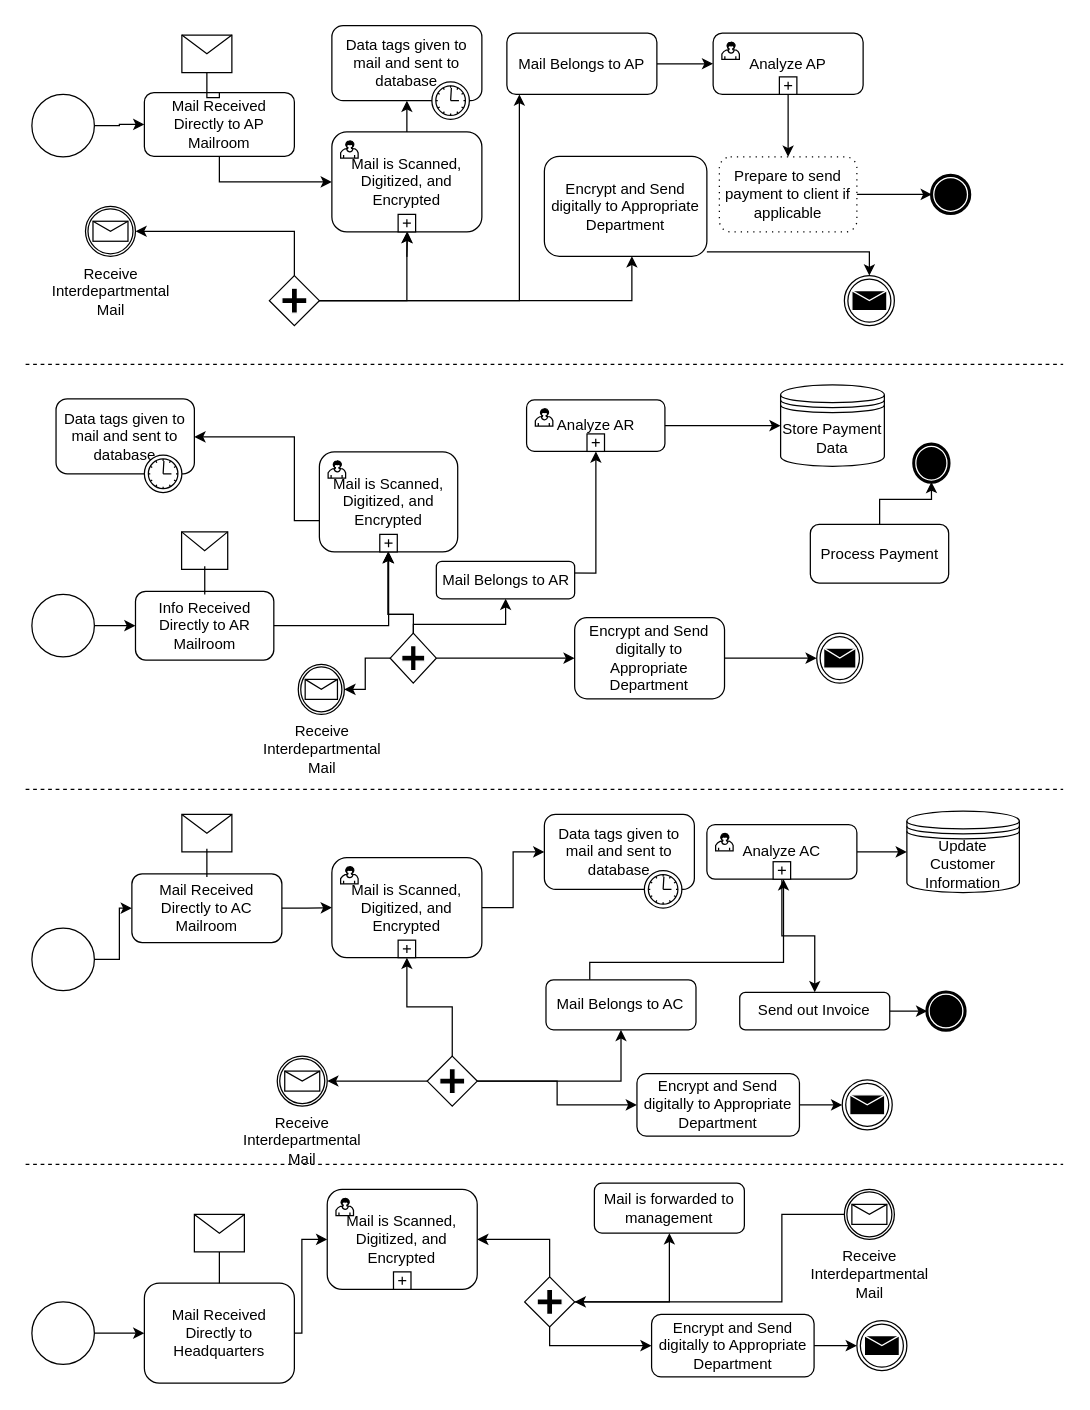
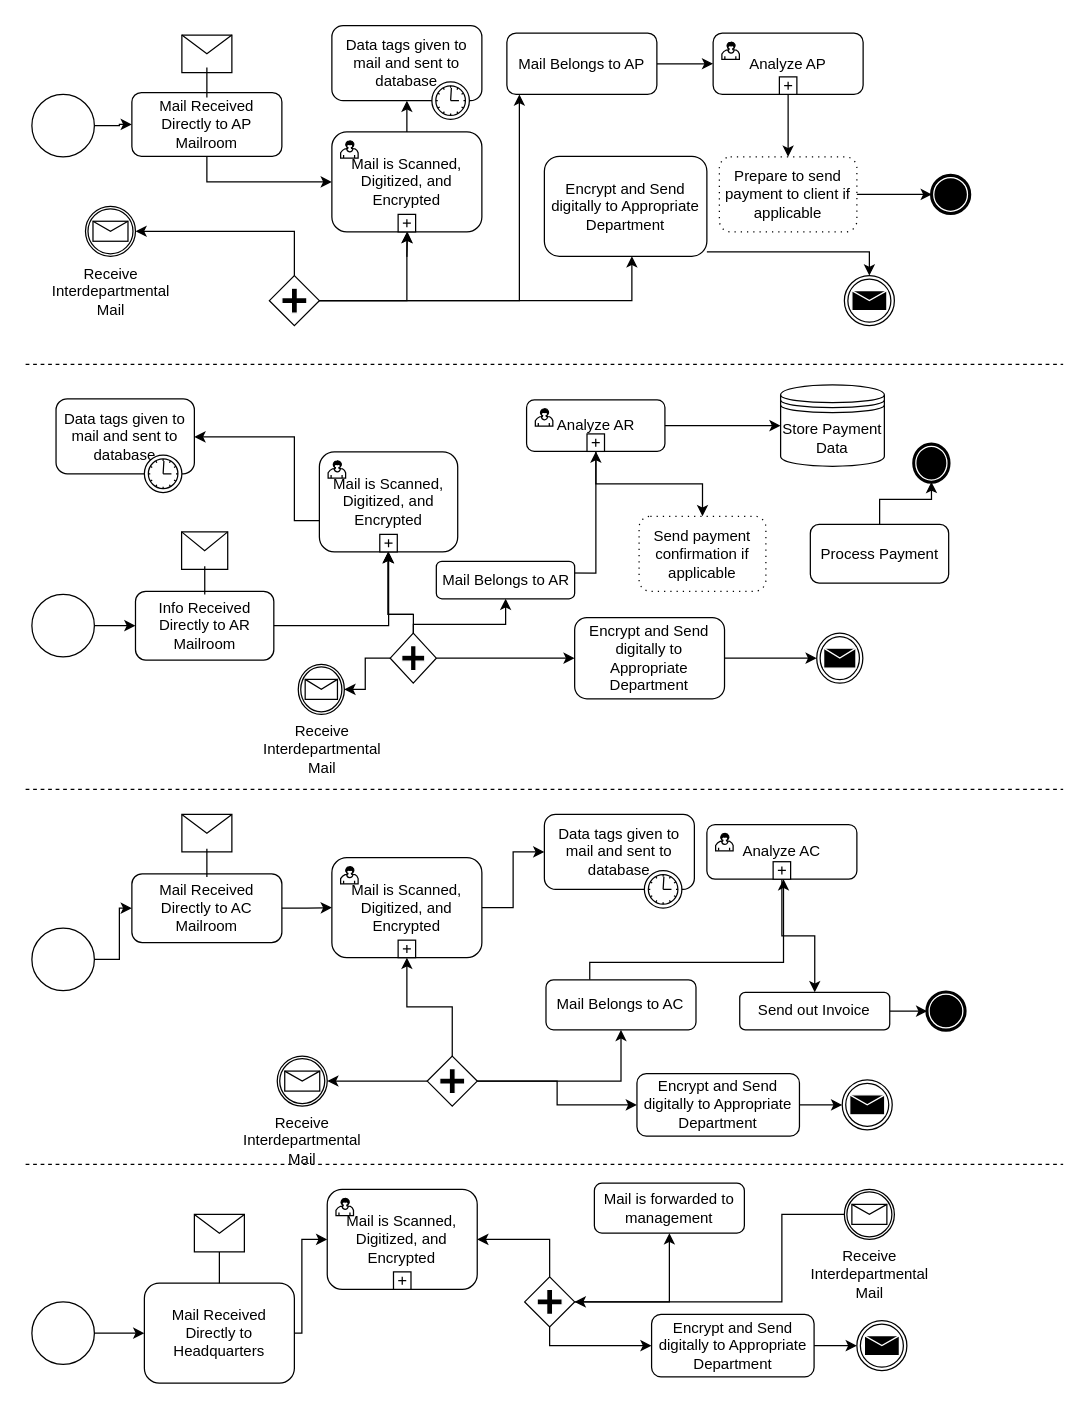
(219, 124) -> (207, 124)
none -> (661, 484)
none -> (702, 554)
(878, 852) -> none
(963, 852) -> none
